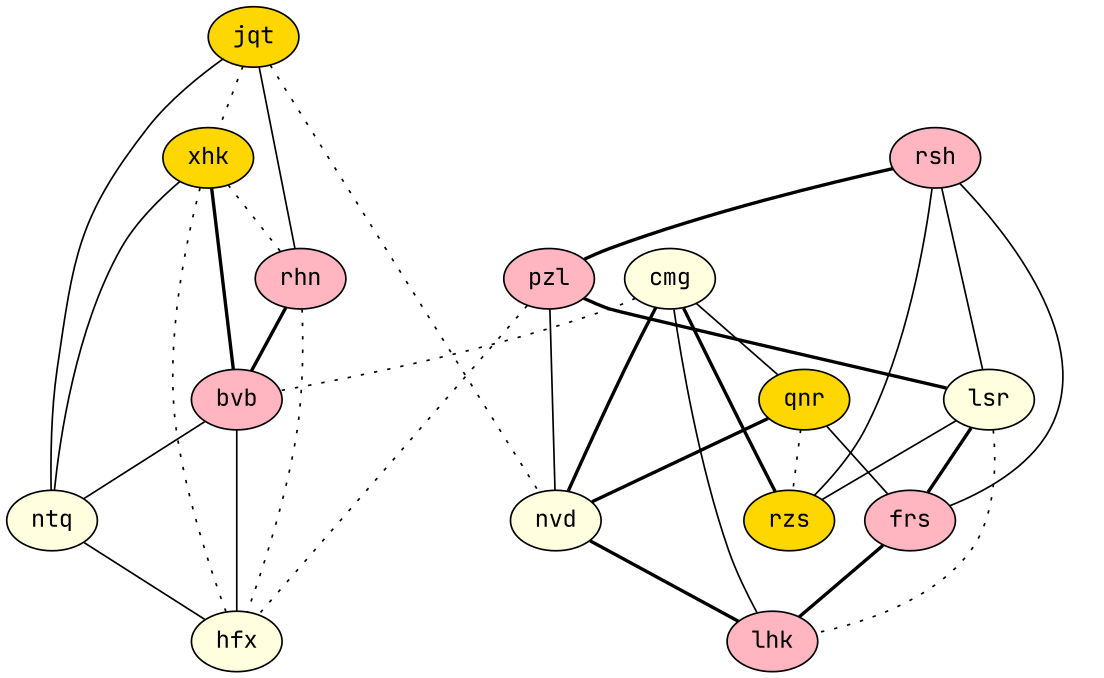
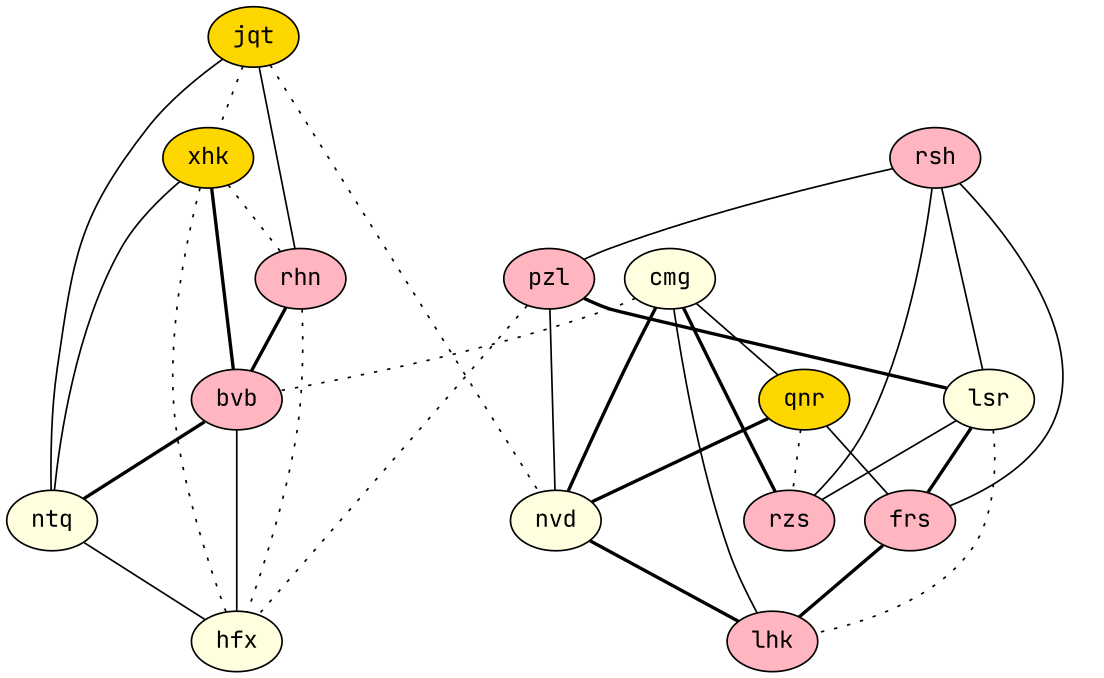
(737, 208) -> (737, 208)
(144, 460) -> (144, 460)
(789, 521) -> (789, 521)
